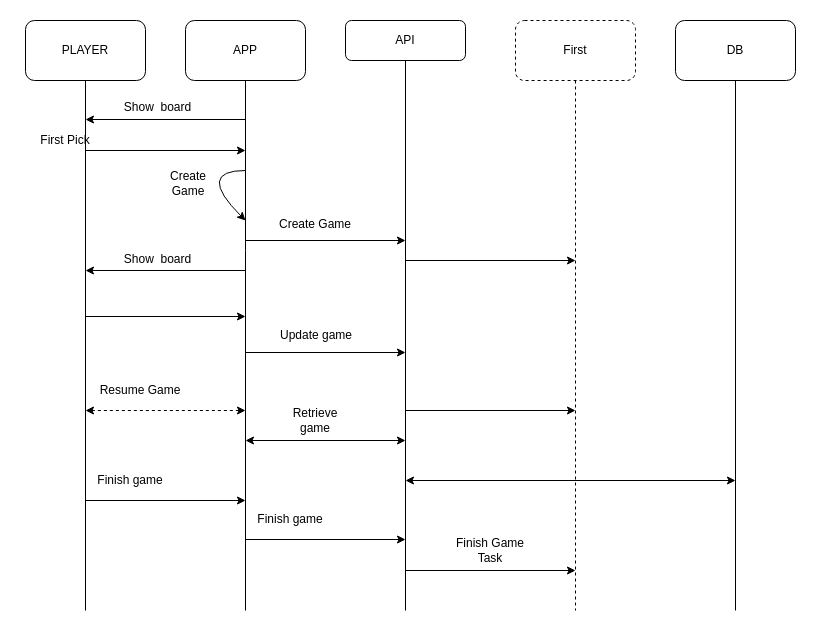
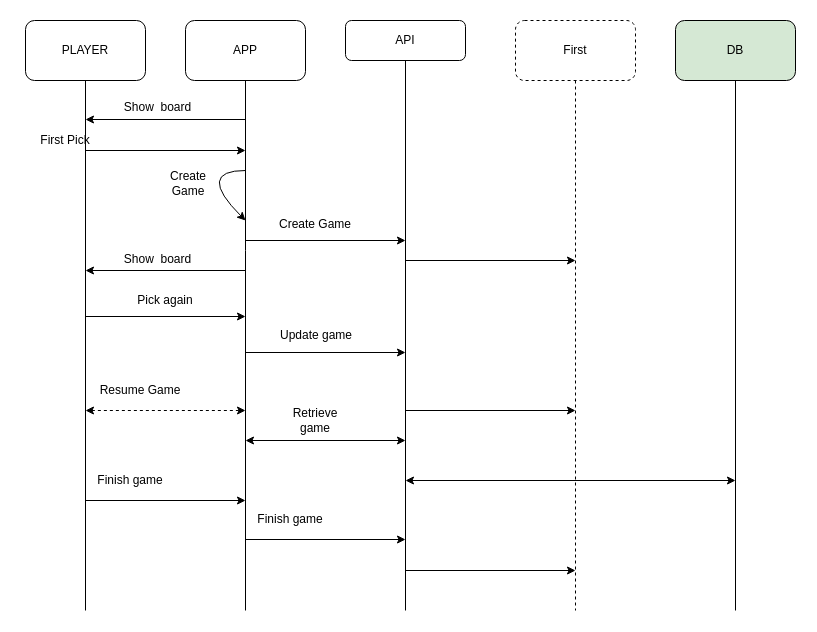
(736, 51) -> (736, 51)
none -> (166, 301)
(491, 551) -> none
